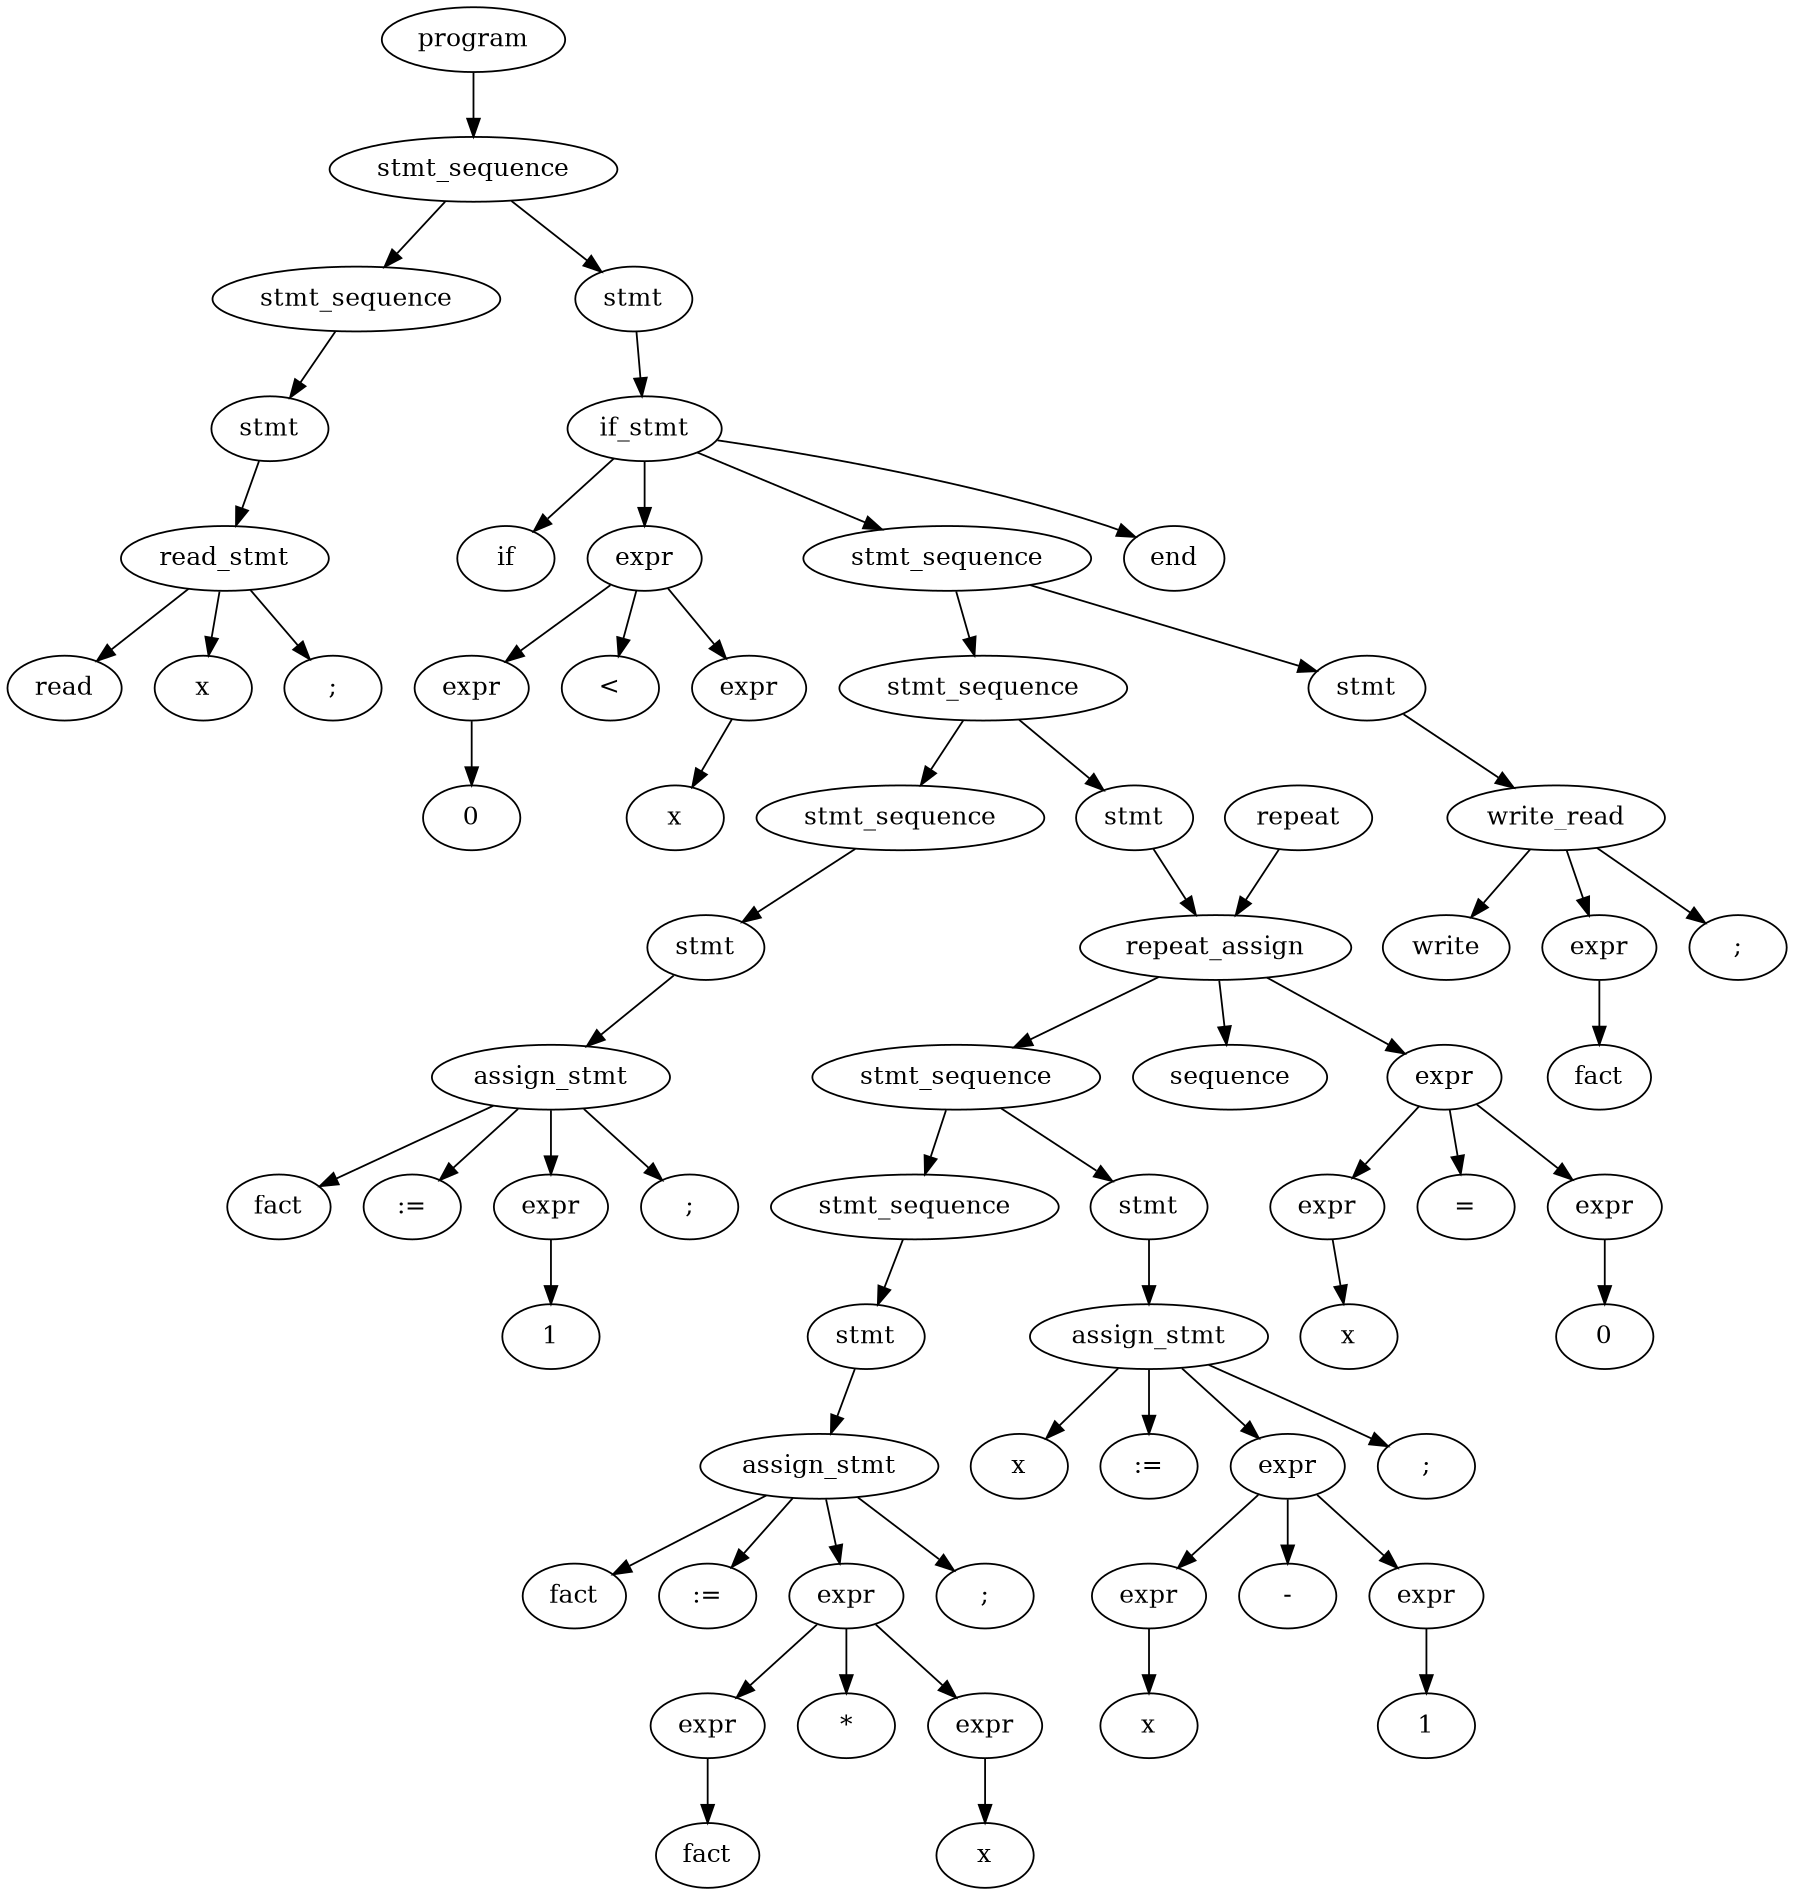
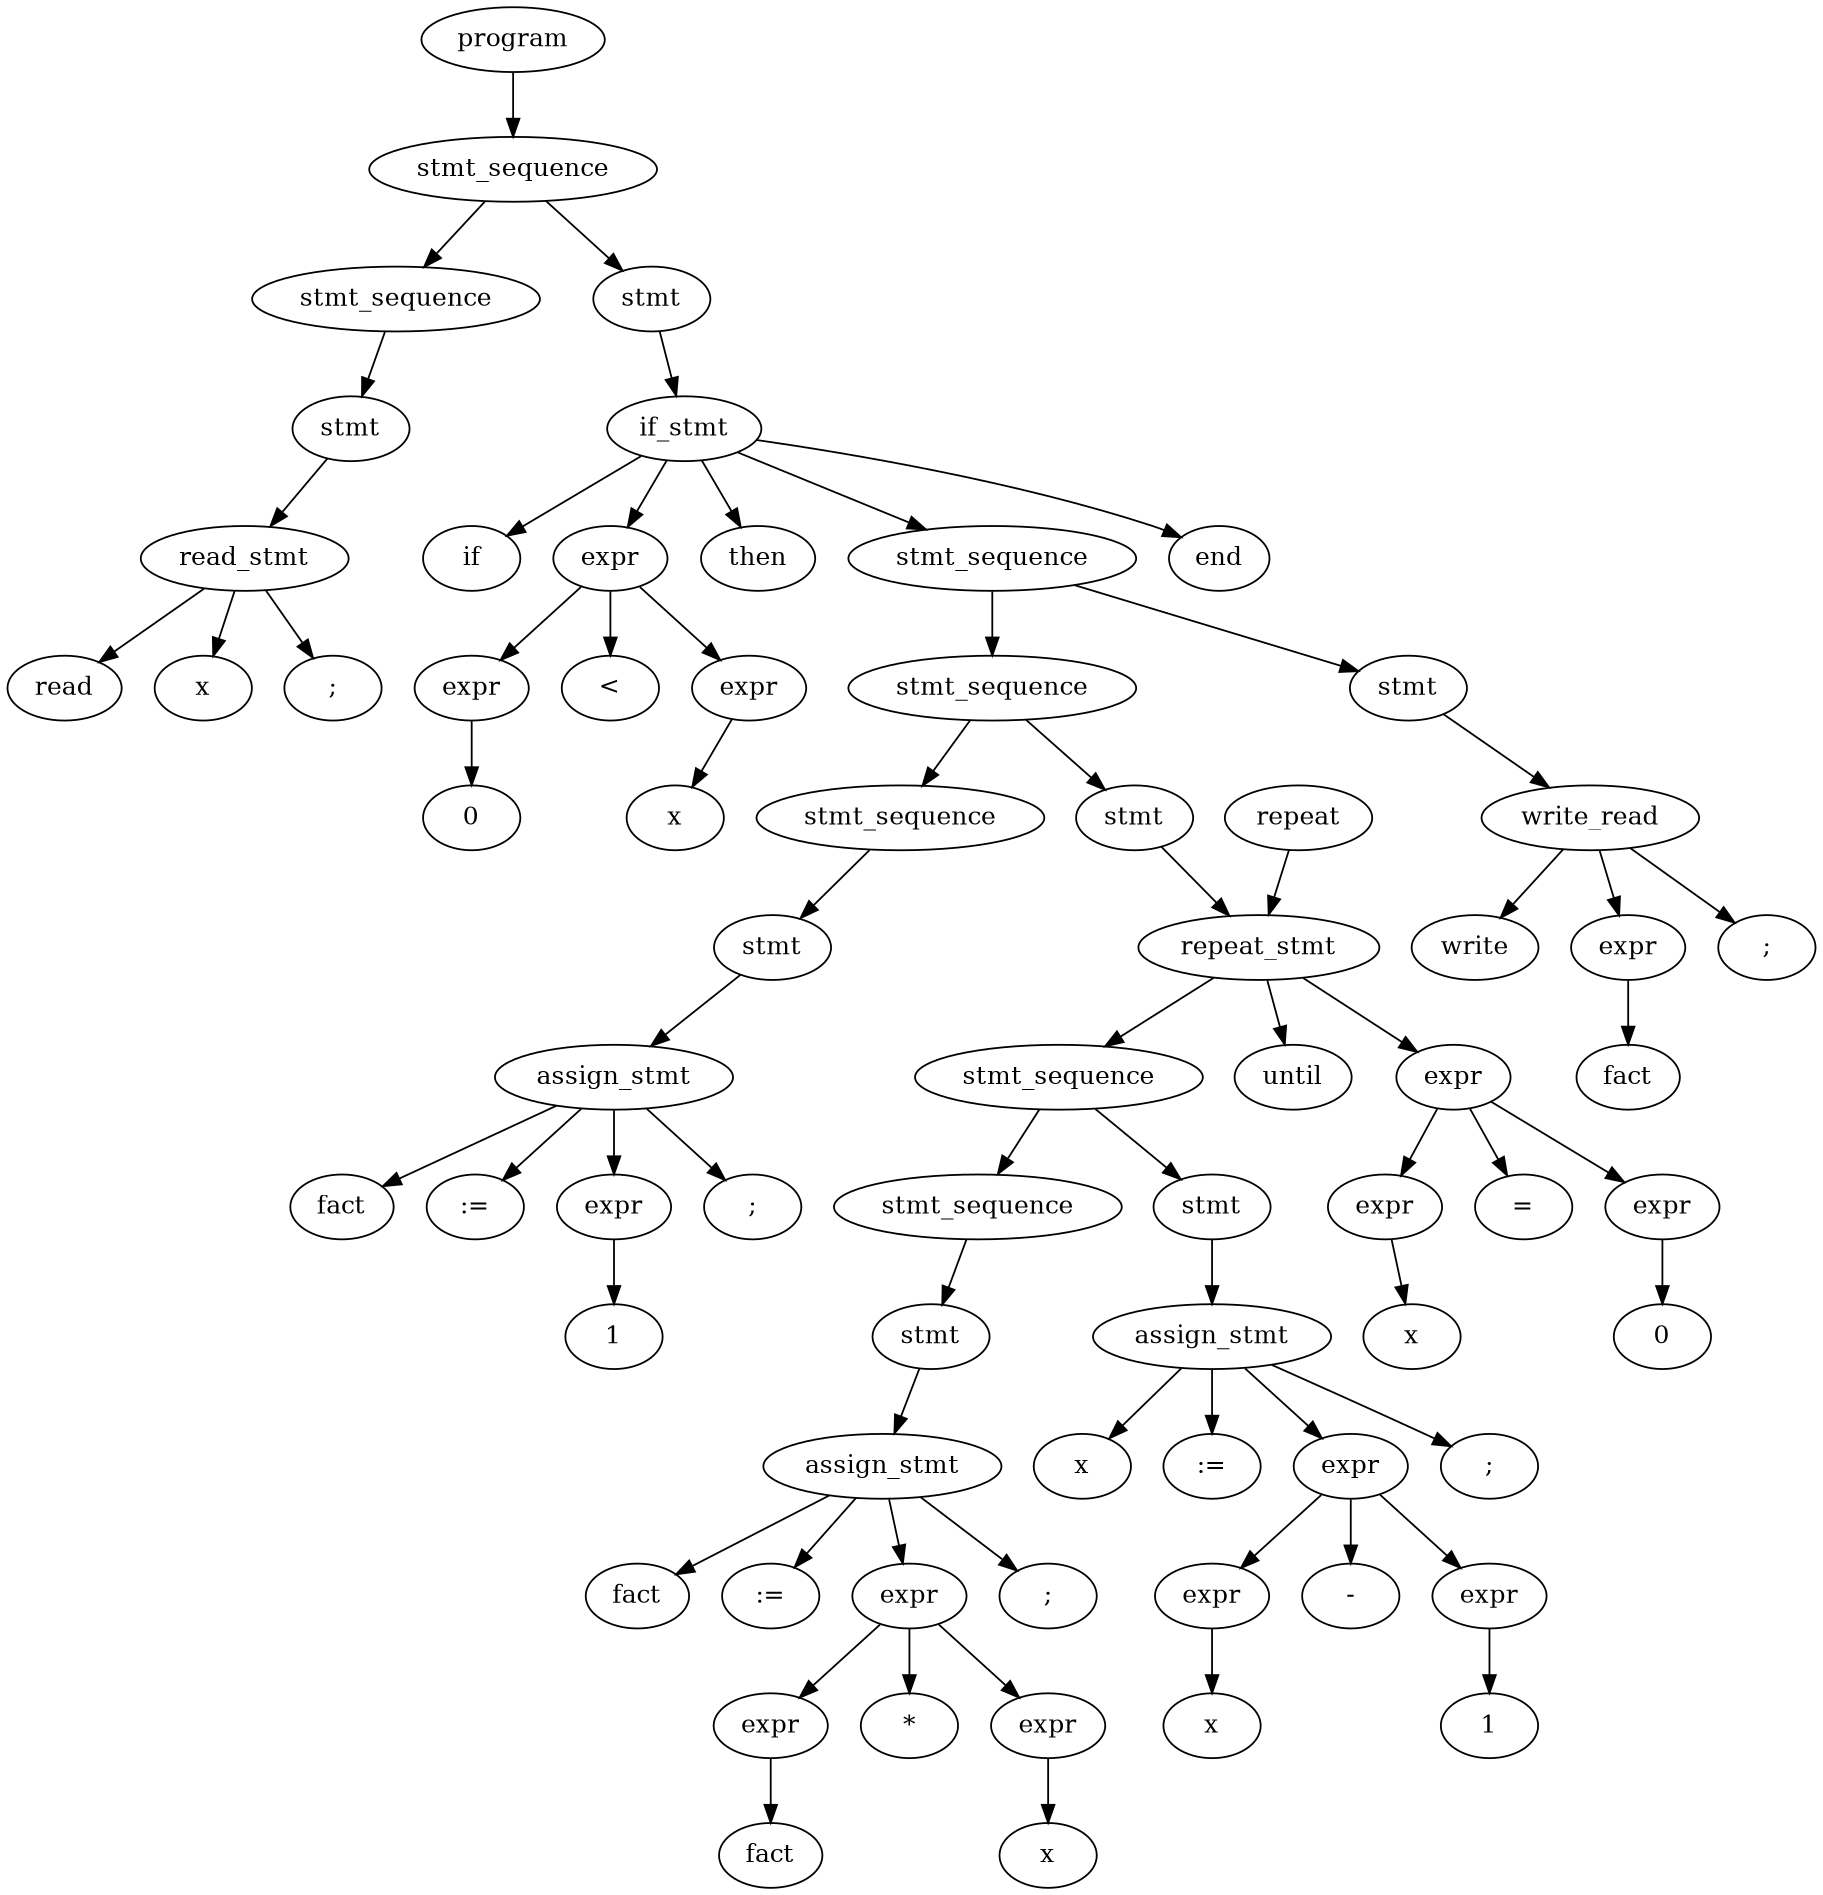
none -> (758, 558)
(1216, 948) -> (1259, 948)
(1230, 1077) -> (1293, 1077)
